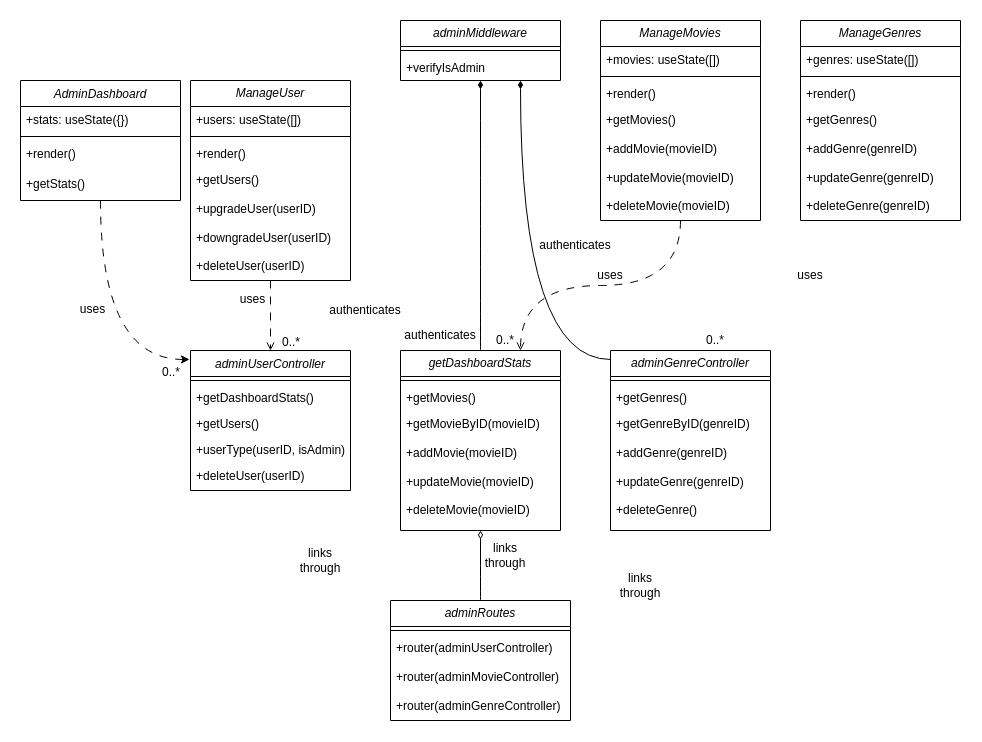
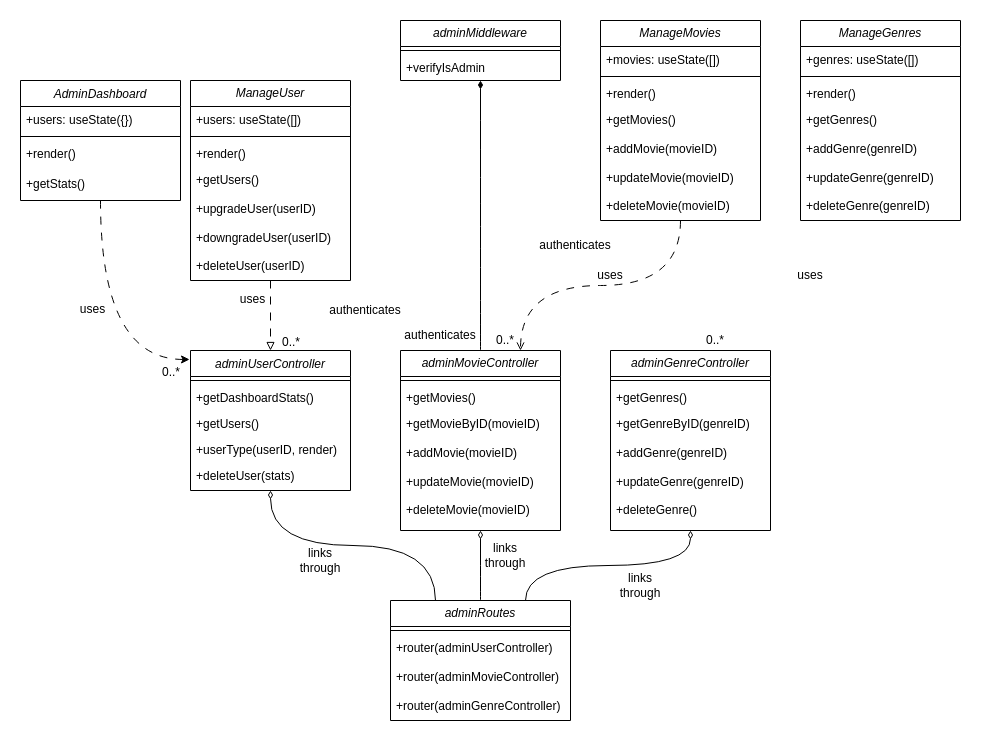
(90, 120) -> (90, 120)
(531, 241) -> none
(271, 344) -> (271, 341)
(481, 364) -> (481, 364)
(277, 450) -> (277, 450)
(258, 476) -> (255, 476)
none -> (355, 546)
none -> (606, 566)
